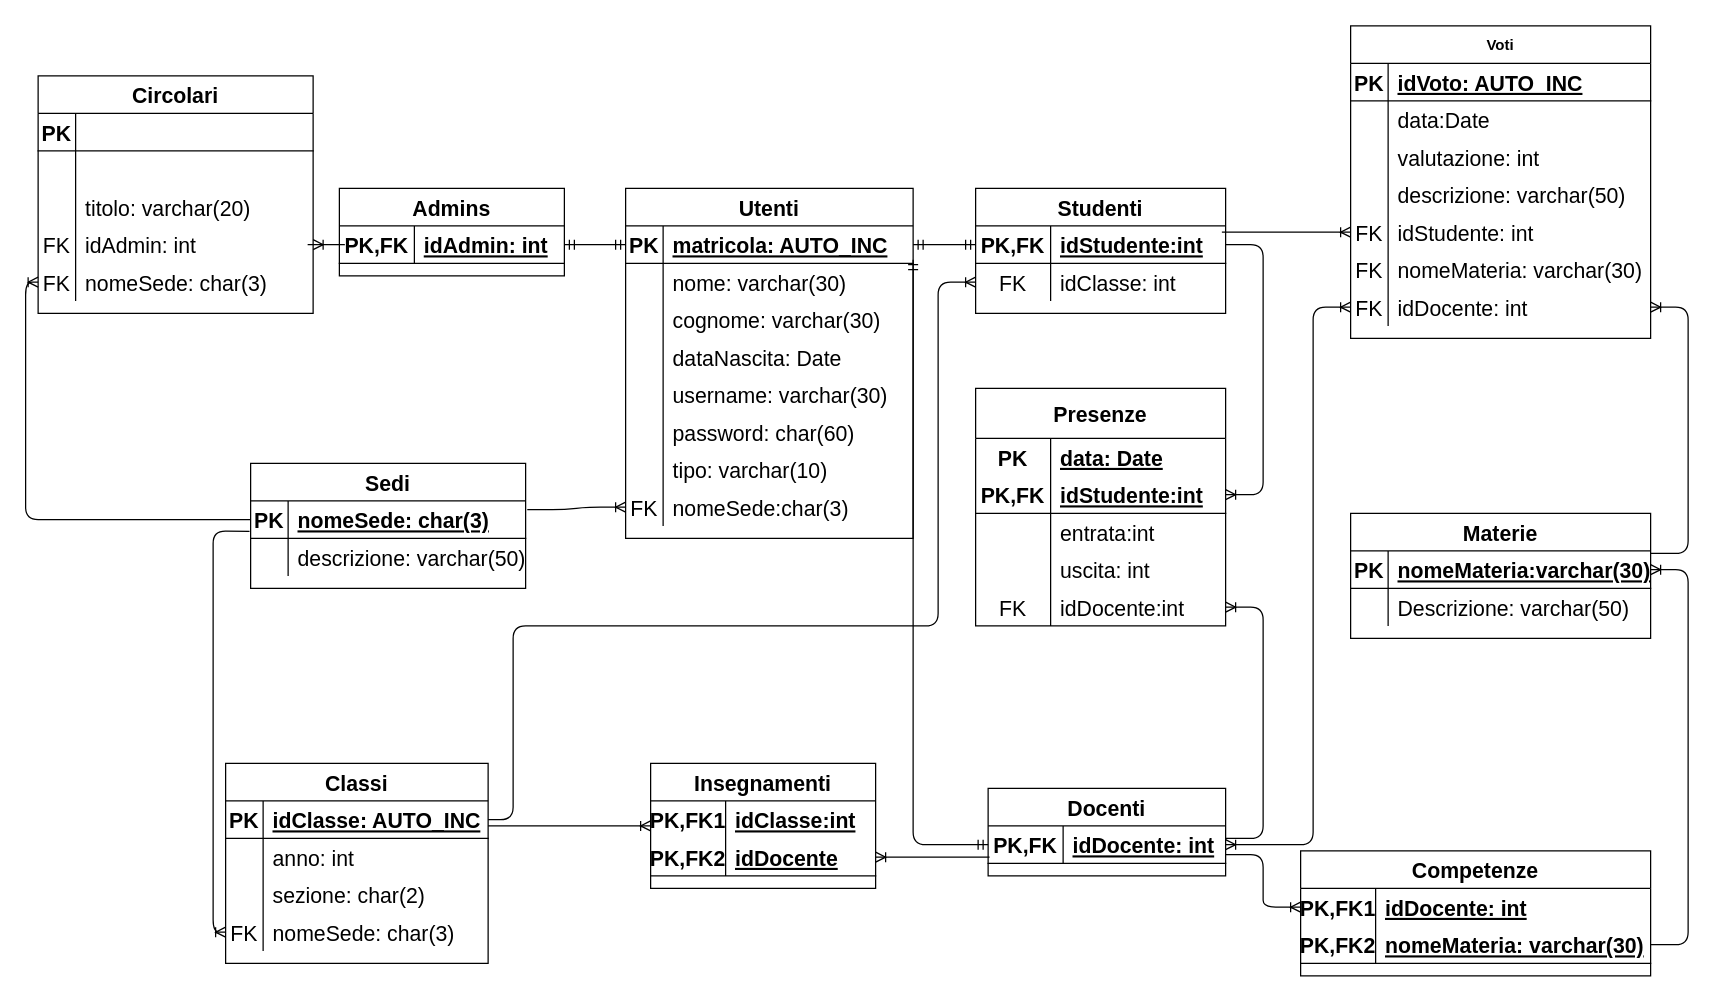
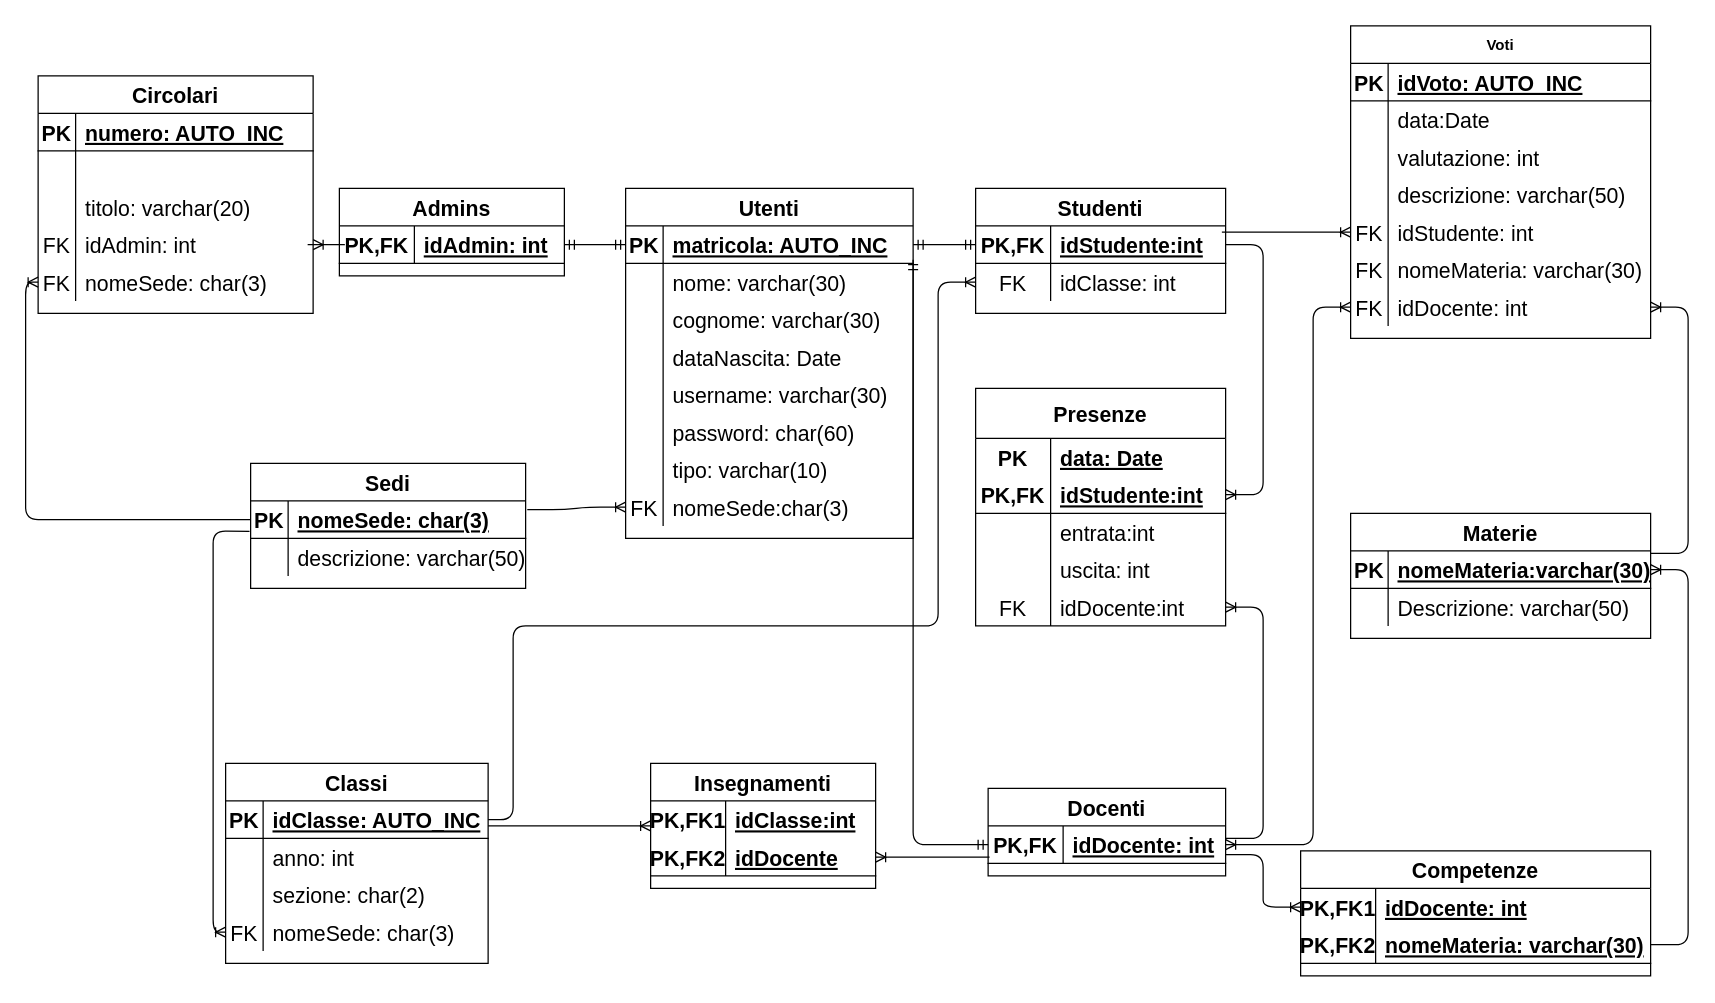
none -> (194, 132)
